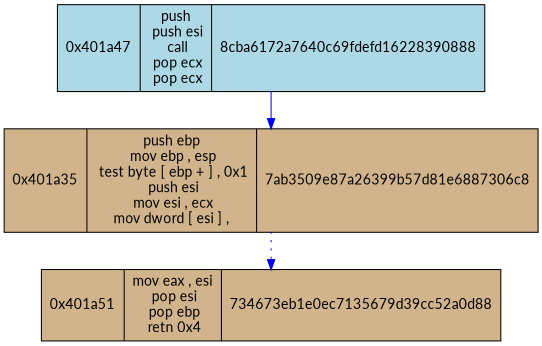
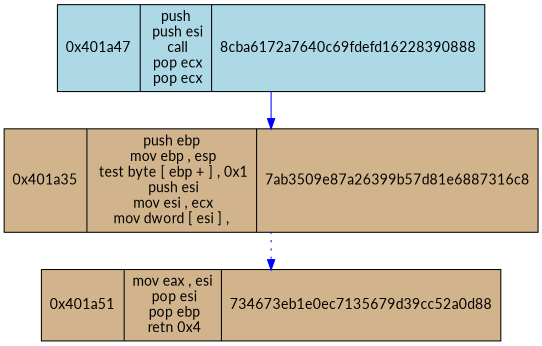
(397, 180) -> (397, 180)
